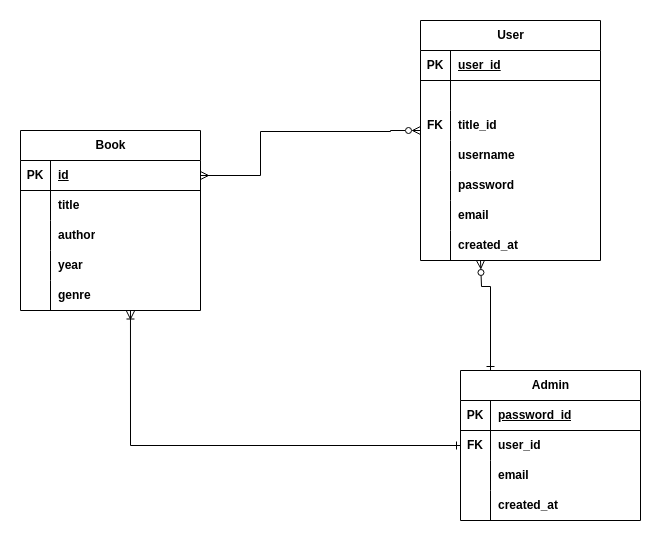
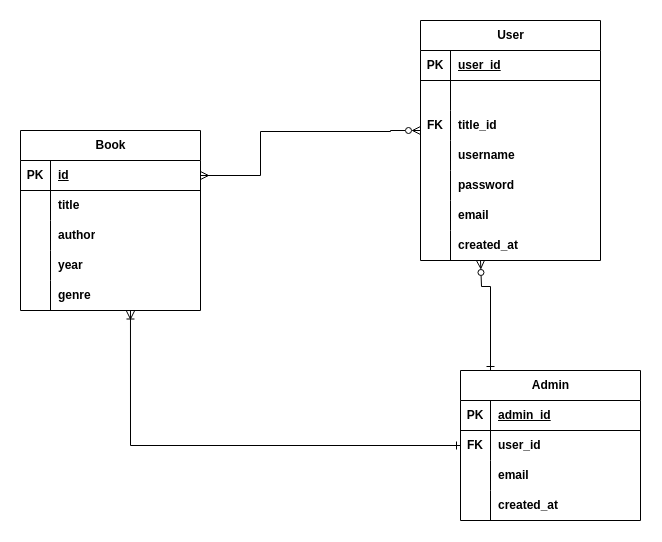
(534, 416) -> (522, 416)
